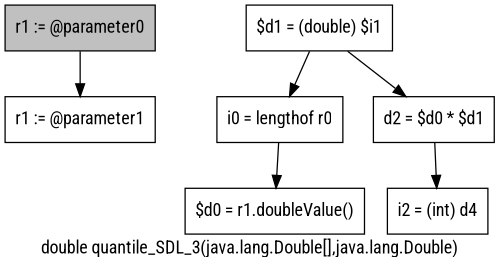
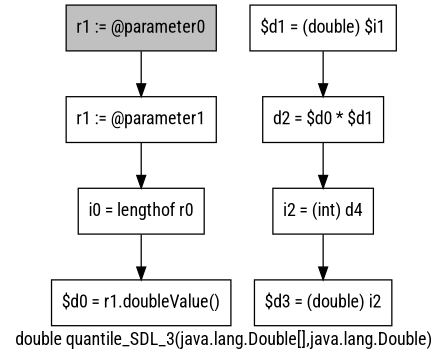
(302, 68) -> (141, 159)
none -> (323, 303)
